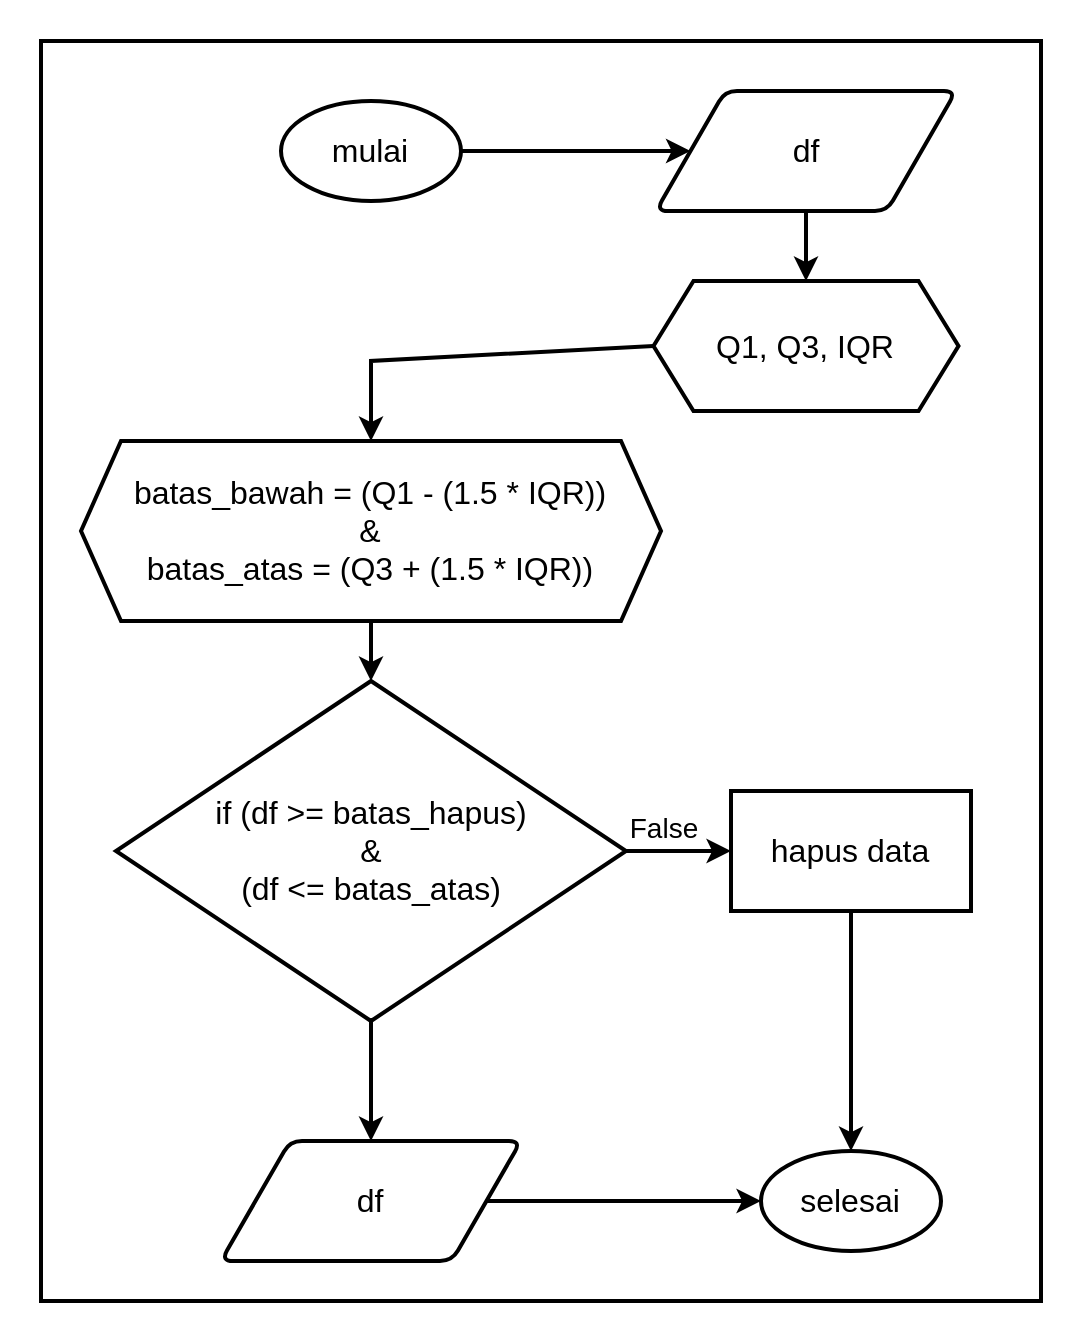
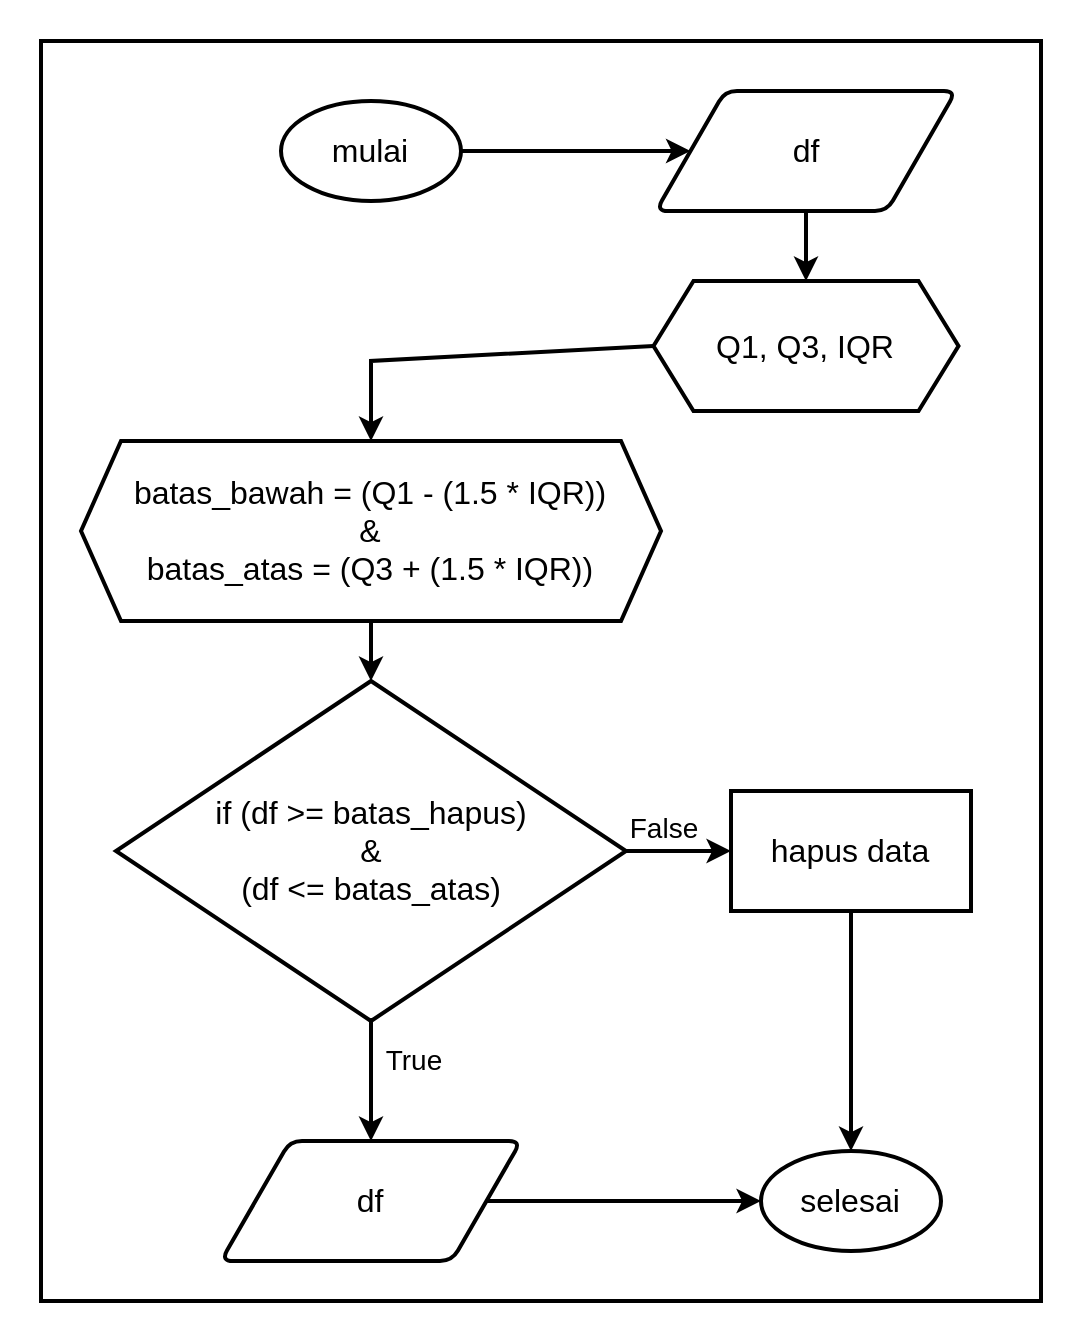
none -> (415, 1061)
